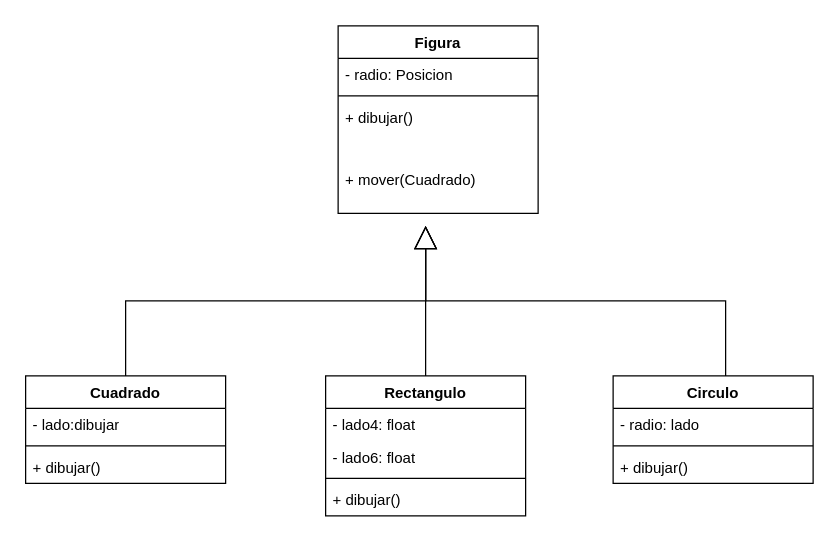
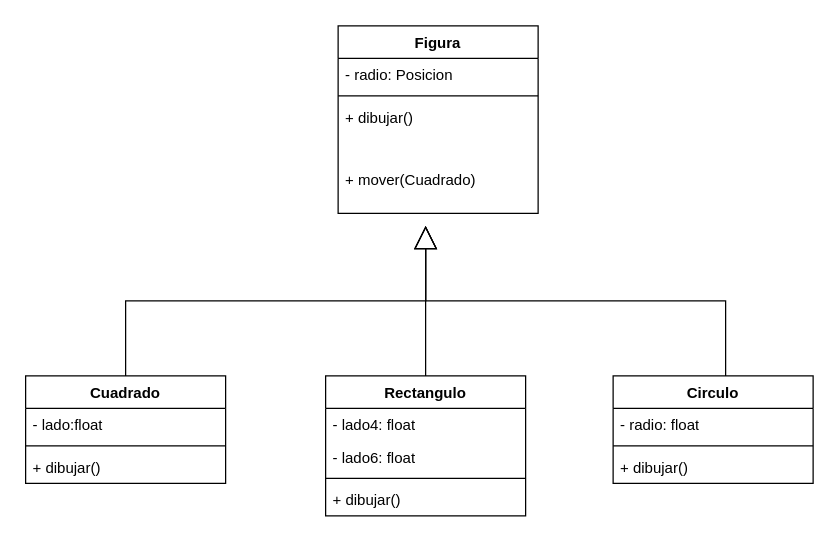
(84, 426) -> (76, 426)
(665, 426) -> (670, 426)
